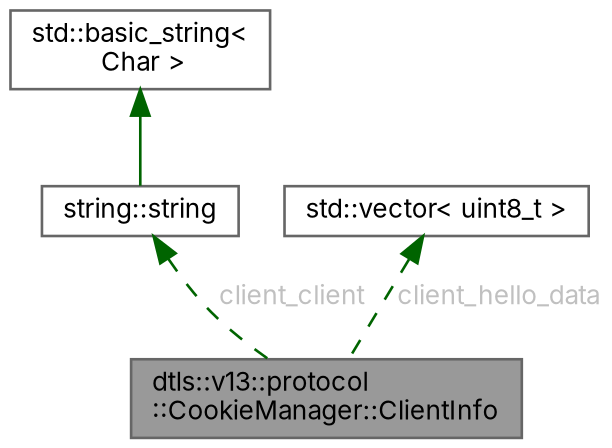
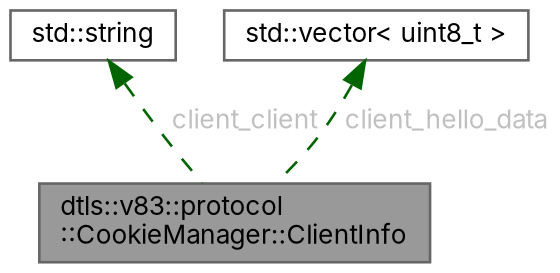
(140, 50) -> none
(140, 211) -> (93, 35)
(326, 399) -> (235, 223)
